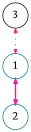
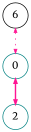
(15, 15) -> (15, 15)
(15, 66) -> (15, 66)
